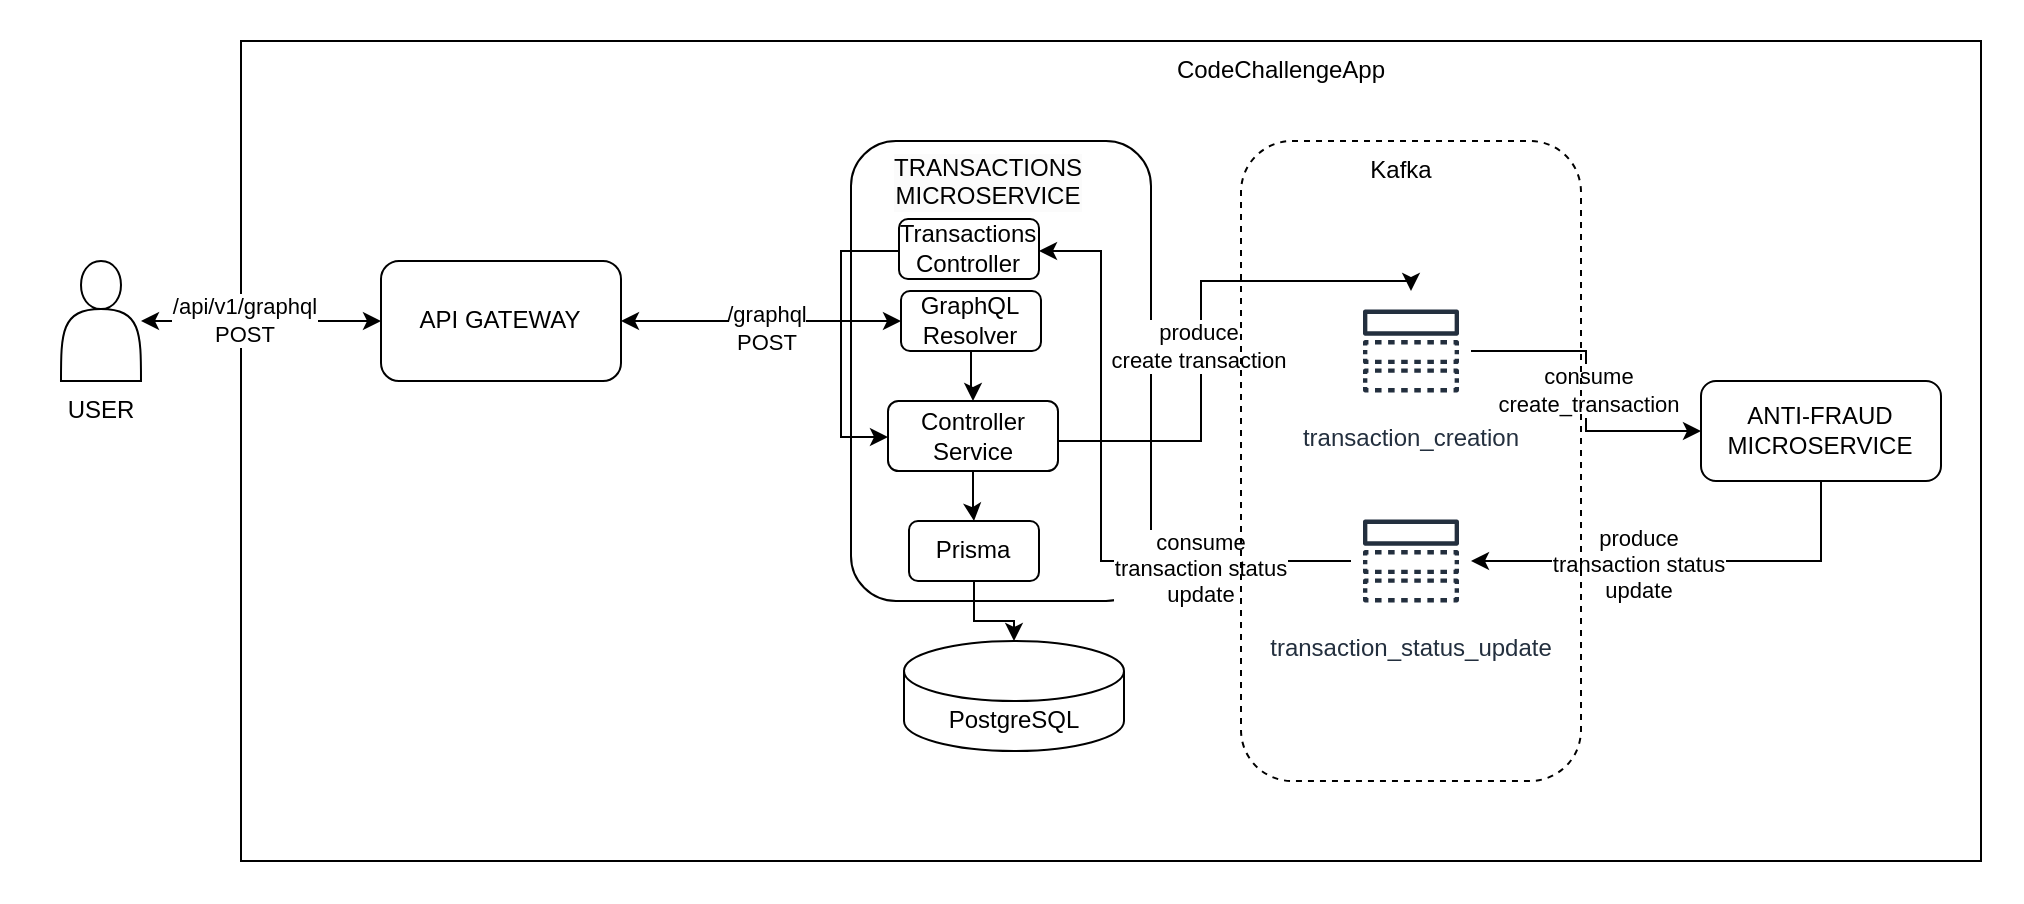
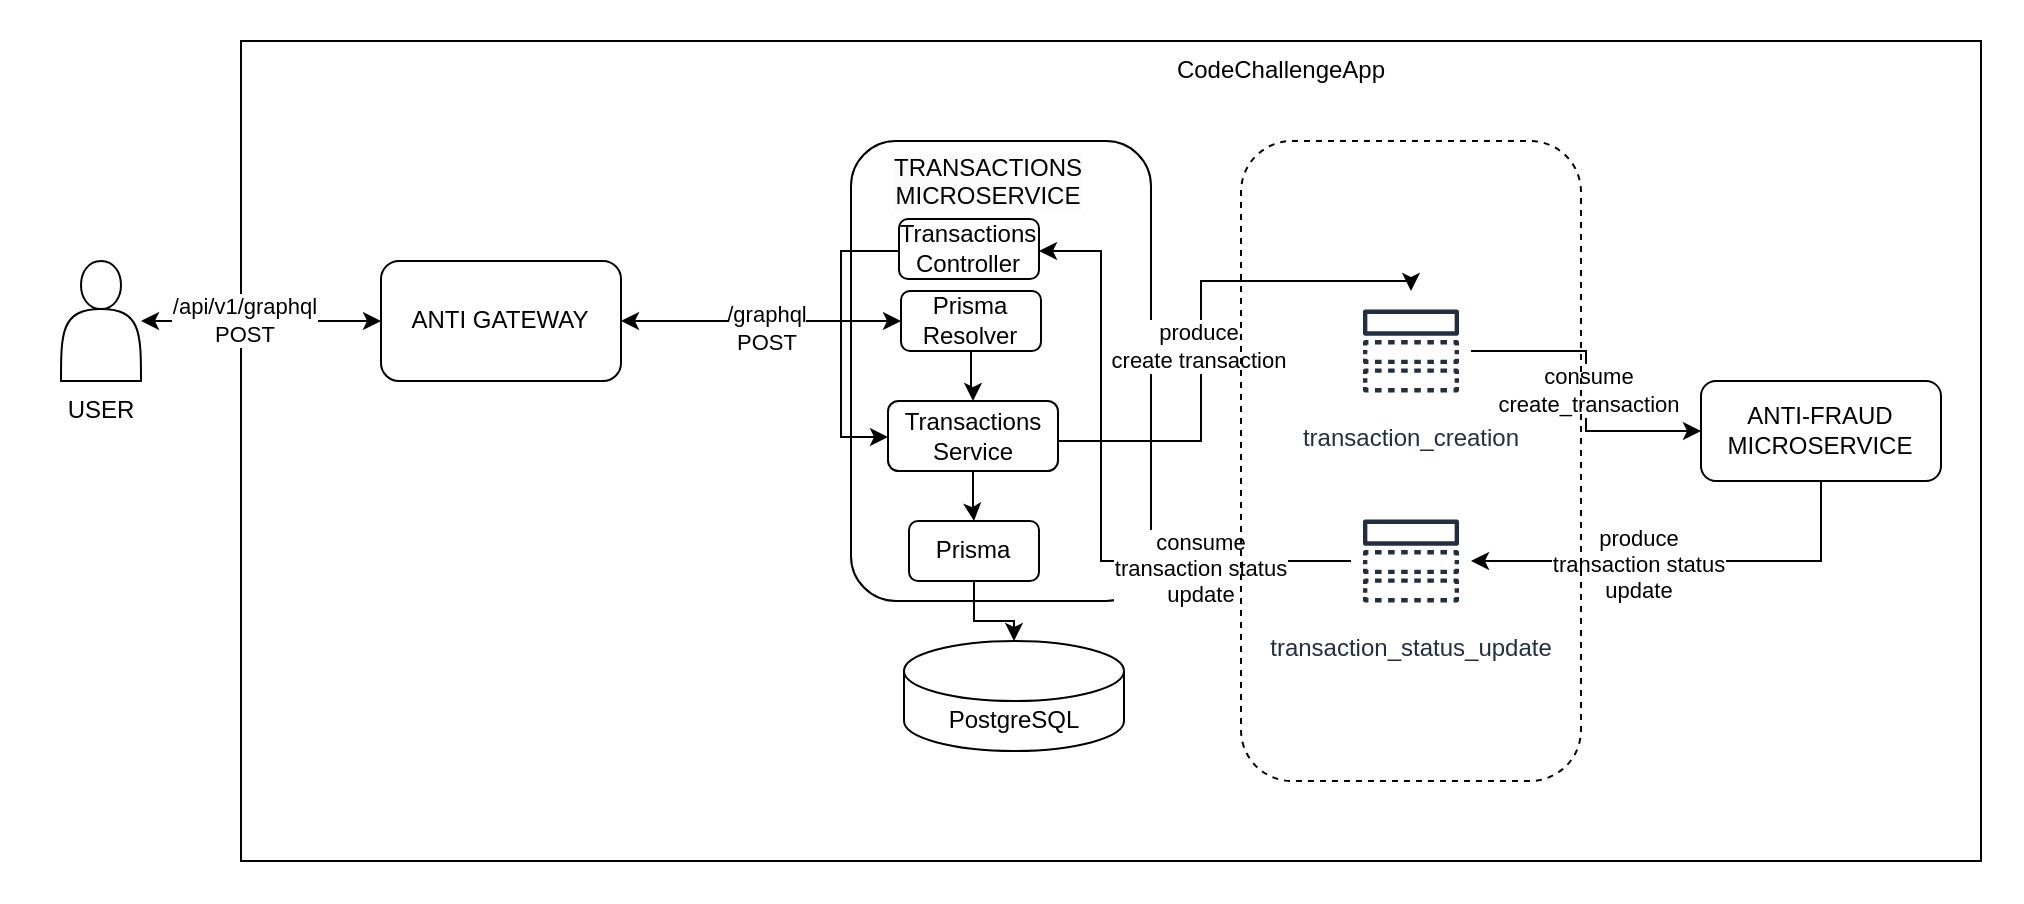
(1401, 171) -> none
(501, 321) -> (501, 321)
(971, 321) -> (971, 321)
(974, 437) -> (974, 437)
